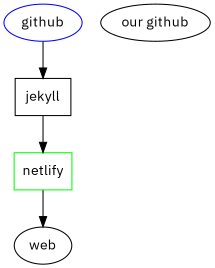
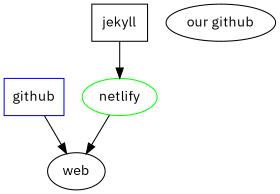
(43, 23) -> (34, 97)
(43, 55) -> (53, 130)
(43, 171) -> (120, 97)
